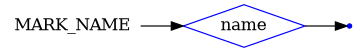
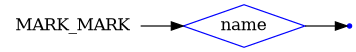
(73, 26) -> (73, 26)
